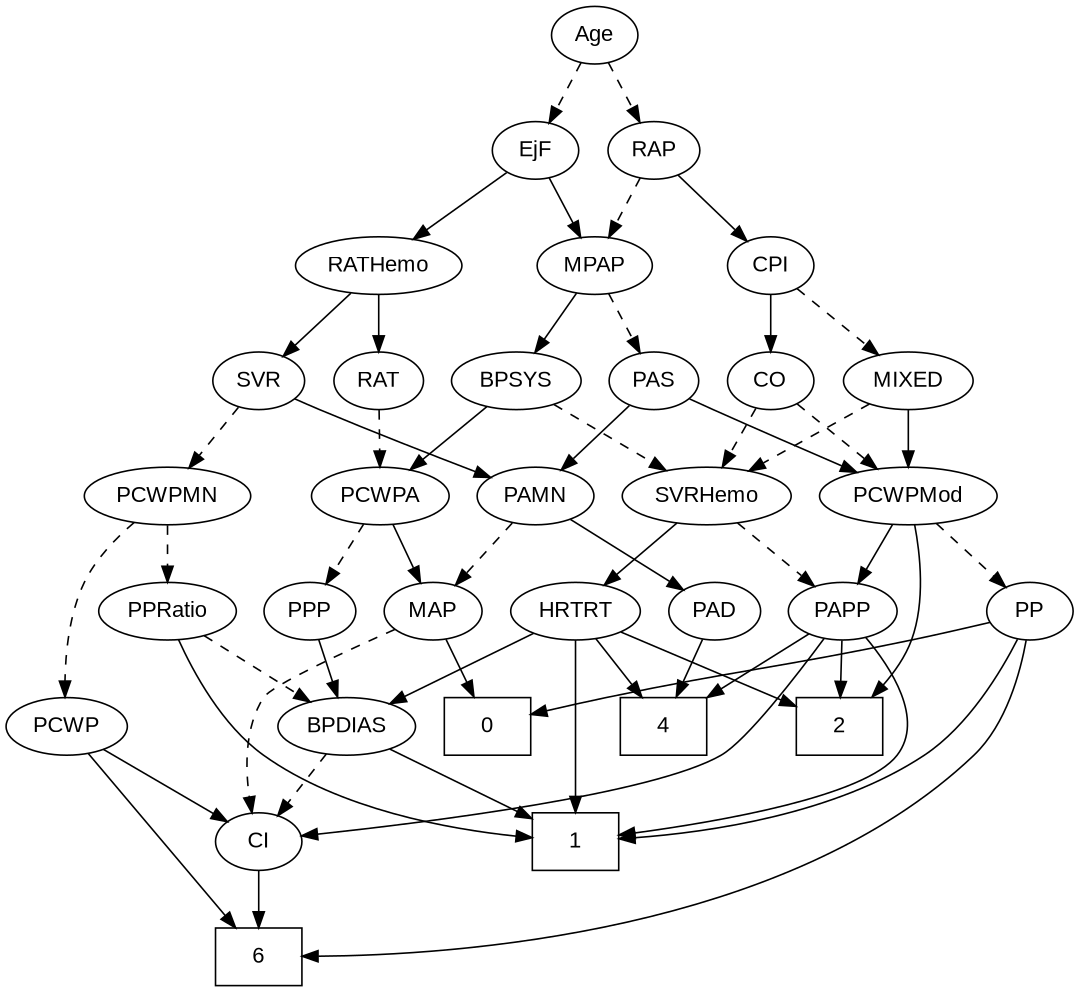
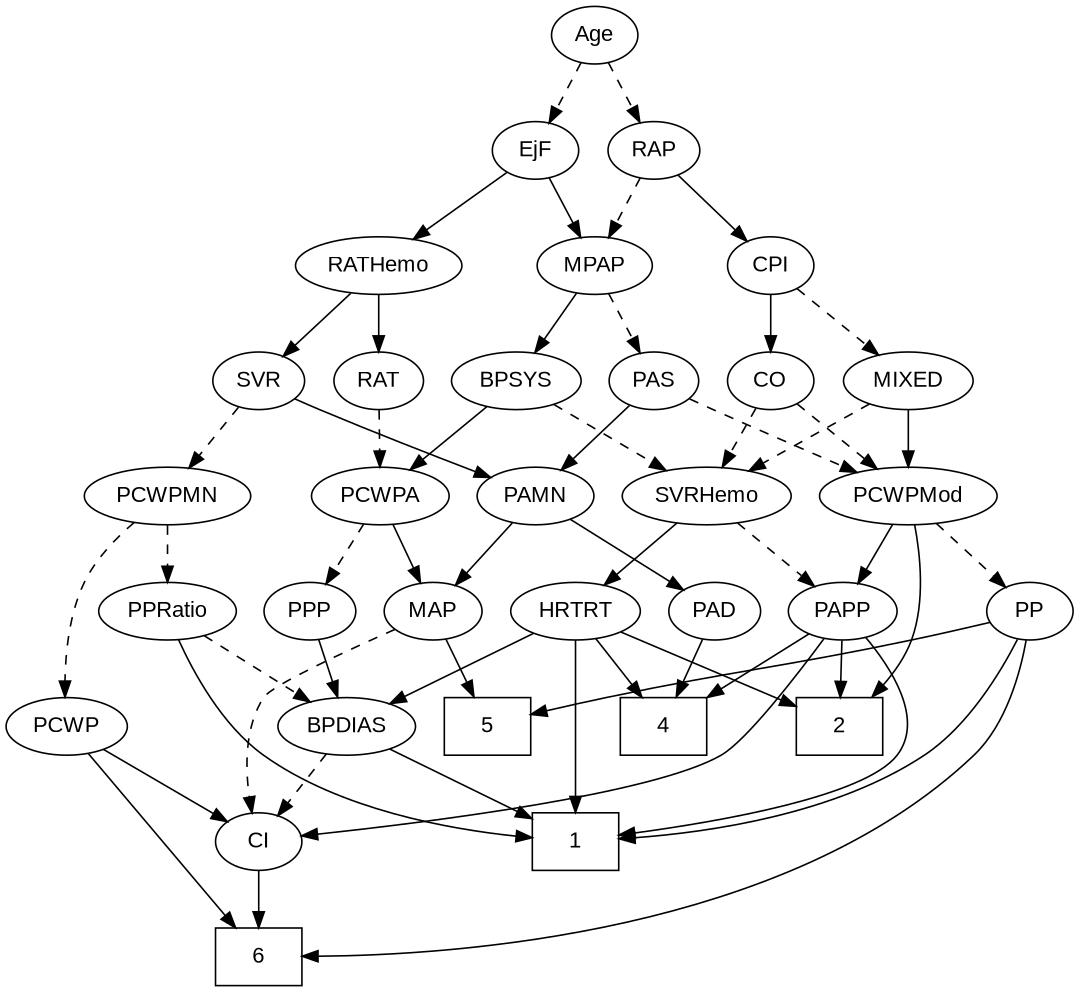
(766, 433) -> (766, 433)
(489, 548) -> (489, 548)
(488, 726) -> (488, 726)
